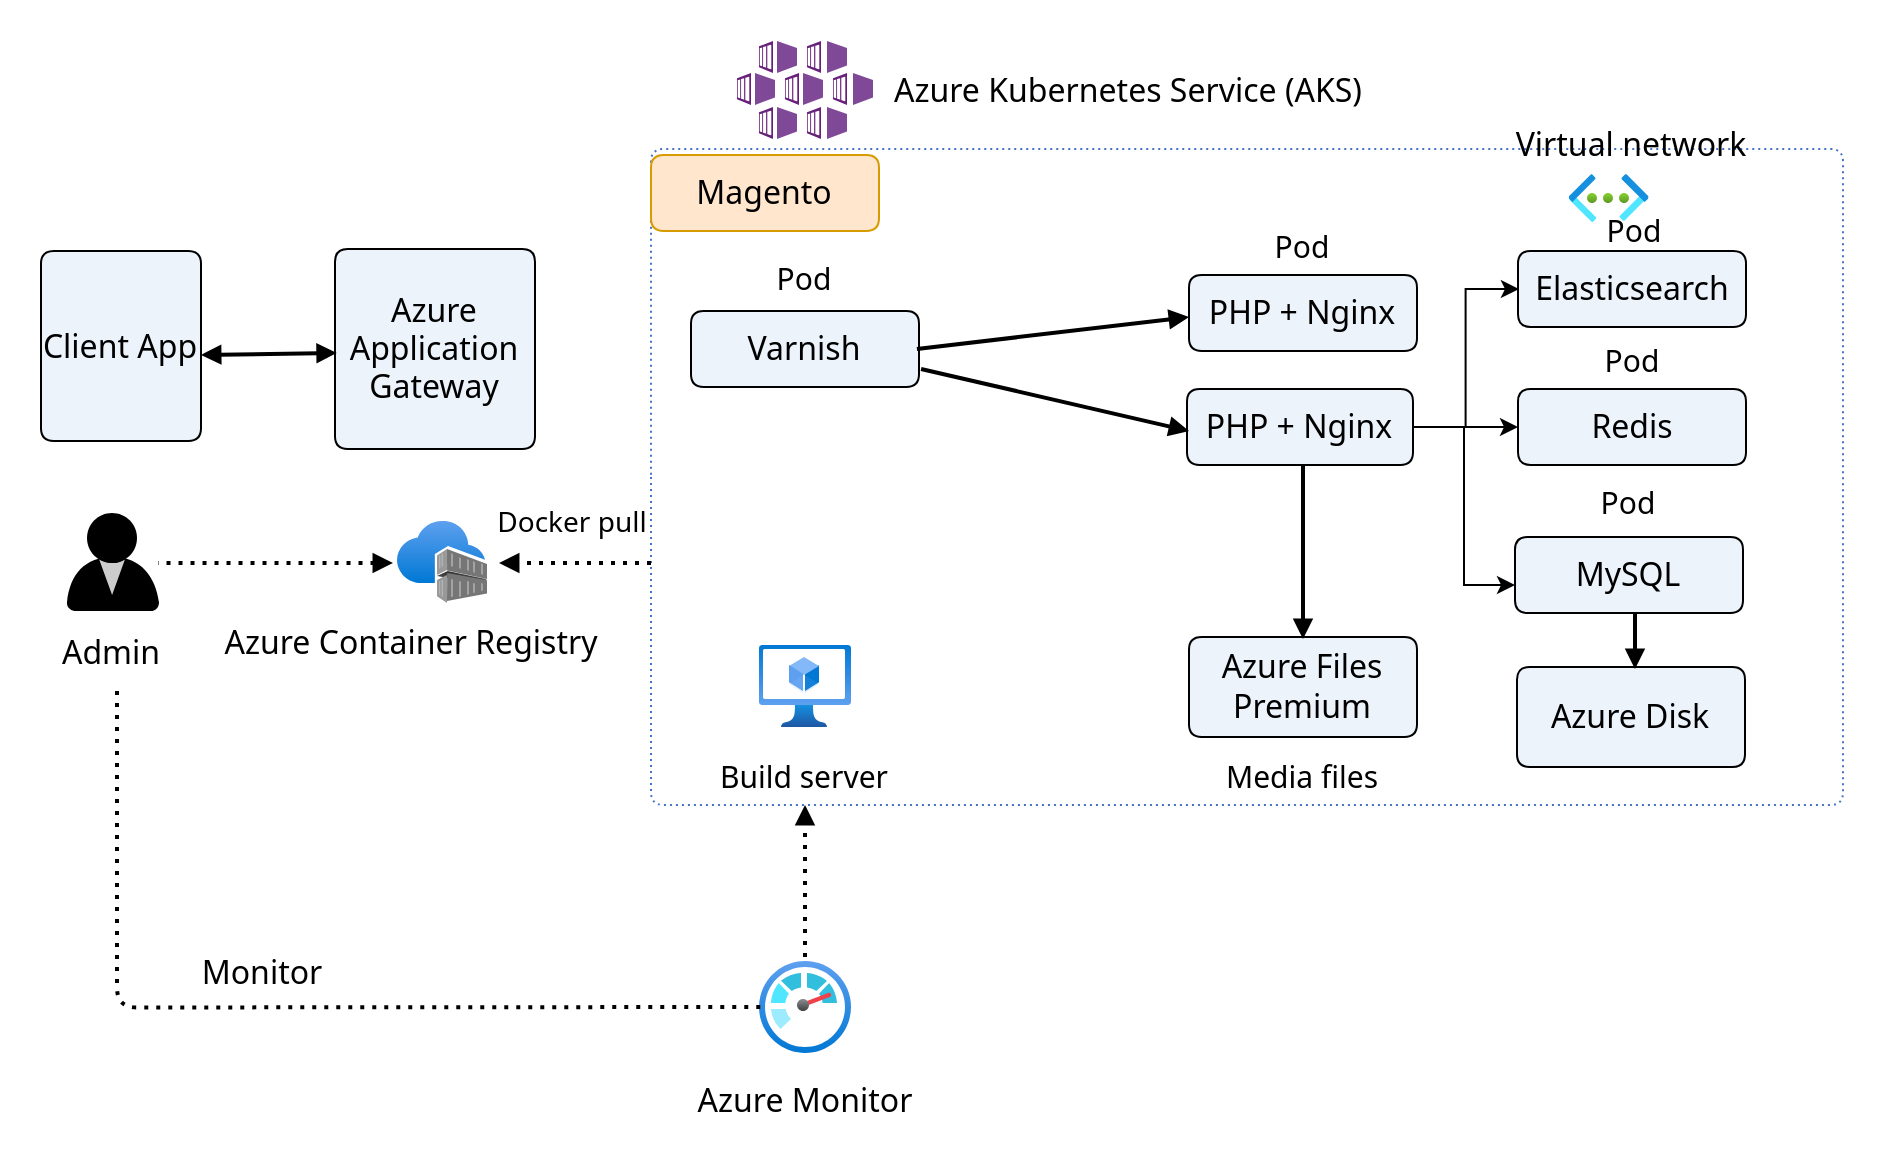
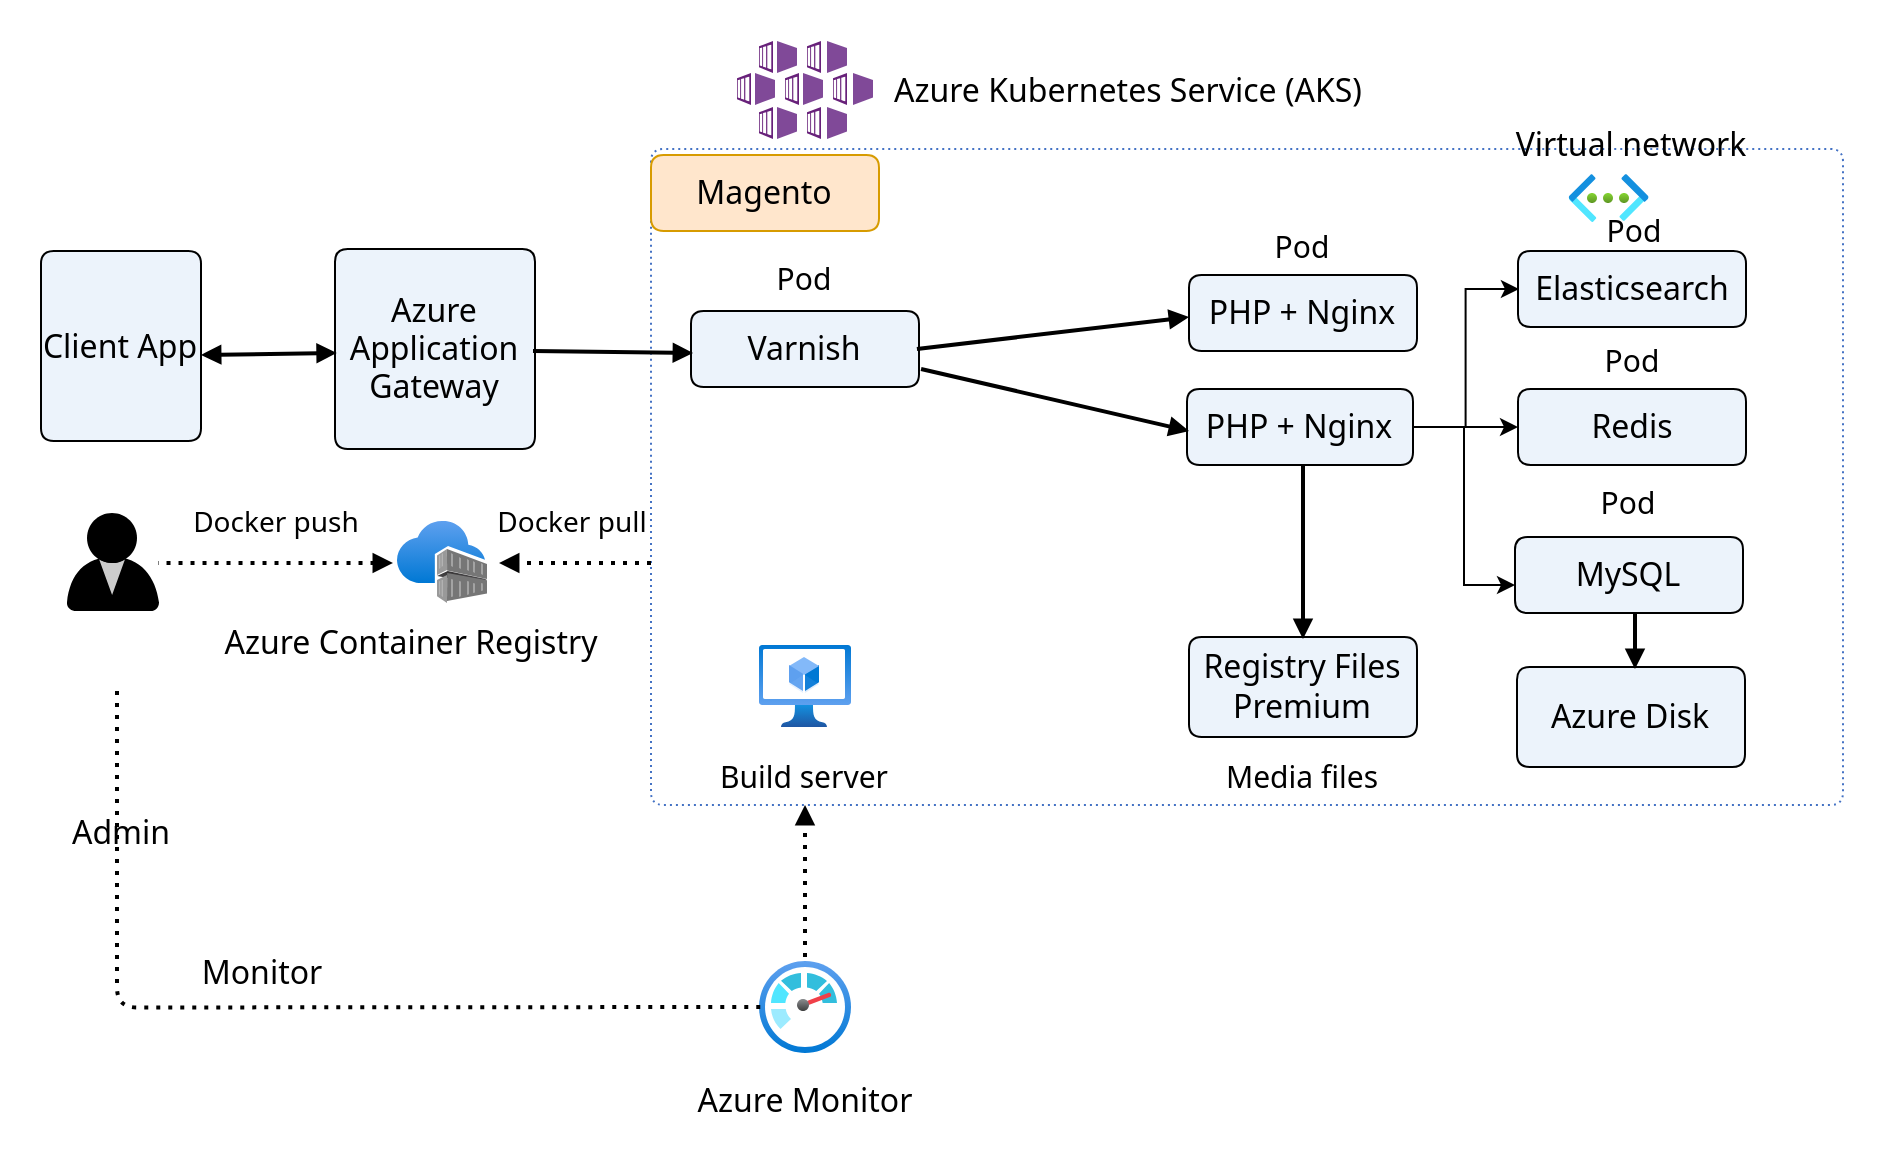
none -> (604, 352)
none -> (277, 523)
(112, 653) -> (122, 833)
(1303, 687) -> (1303, 687)
